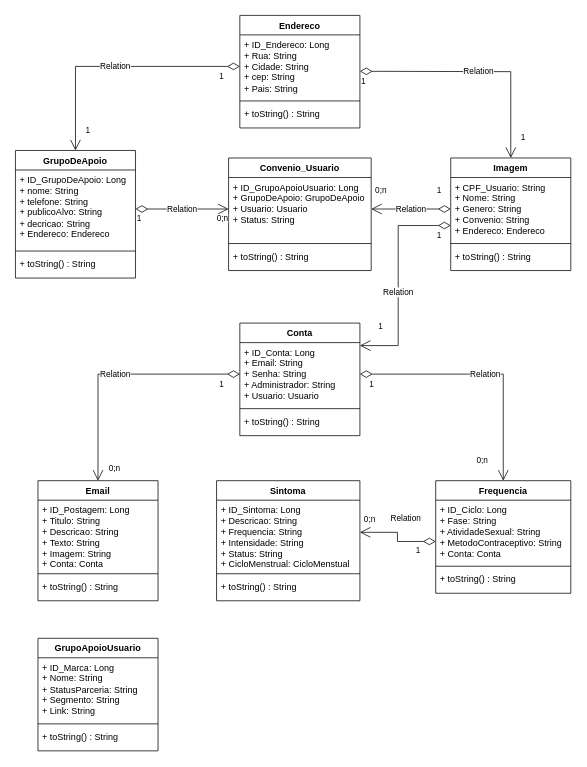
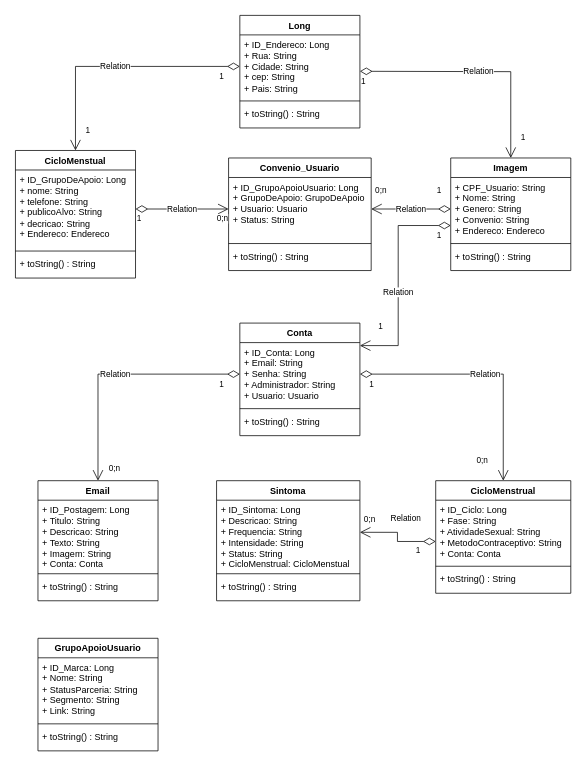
(300, 26) -> (300, 26)
(75, 161) -> (75, 161)
(503, 491) -> (503, 491)
